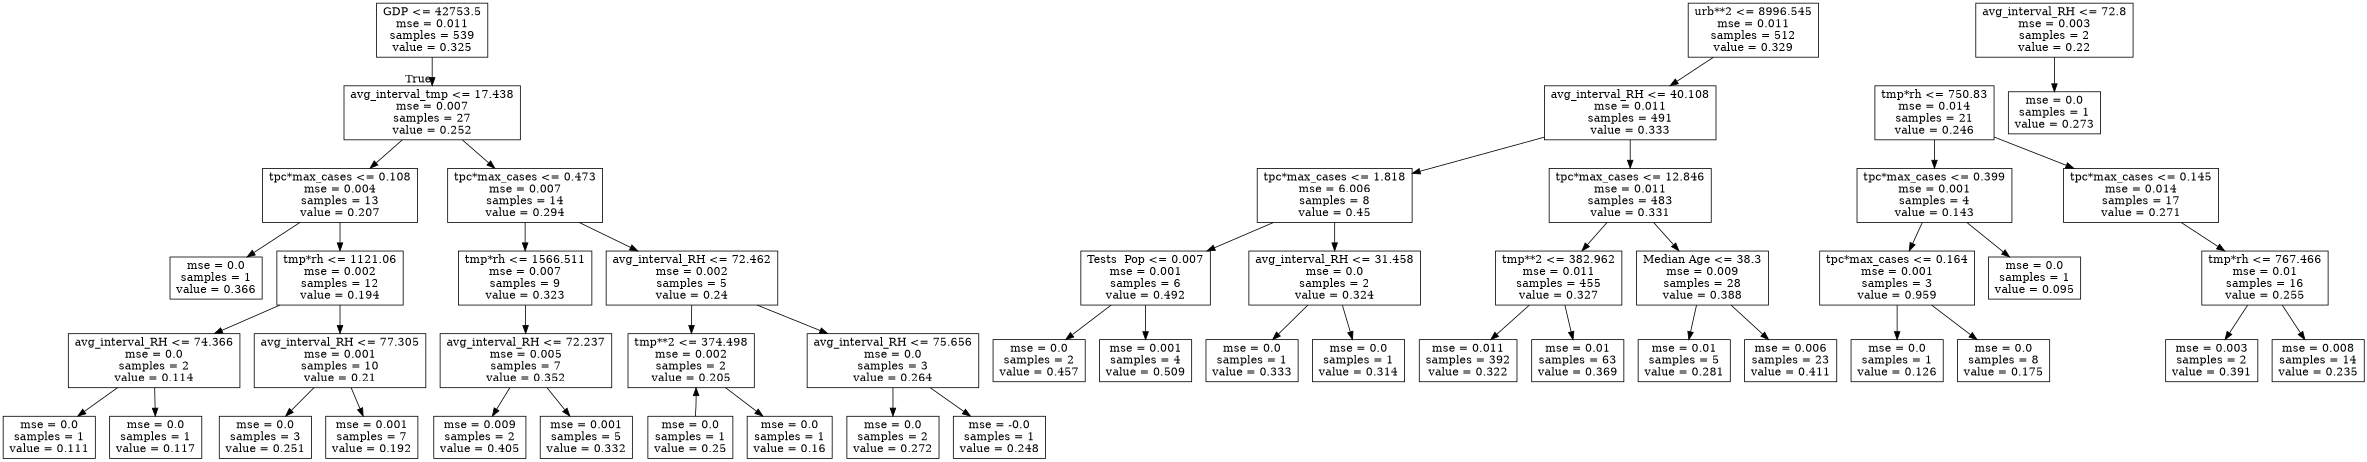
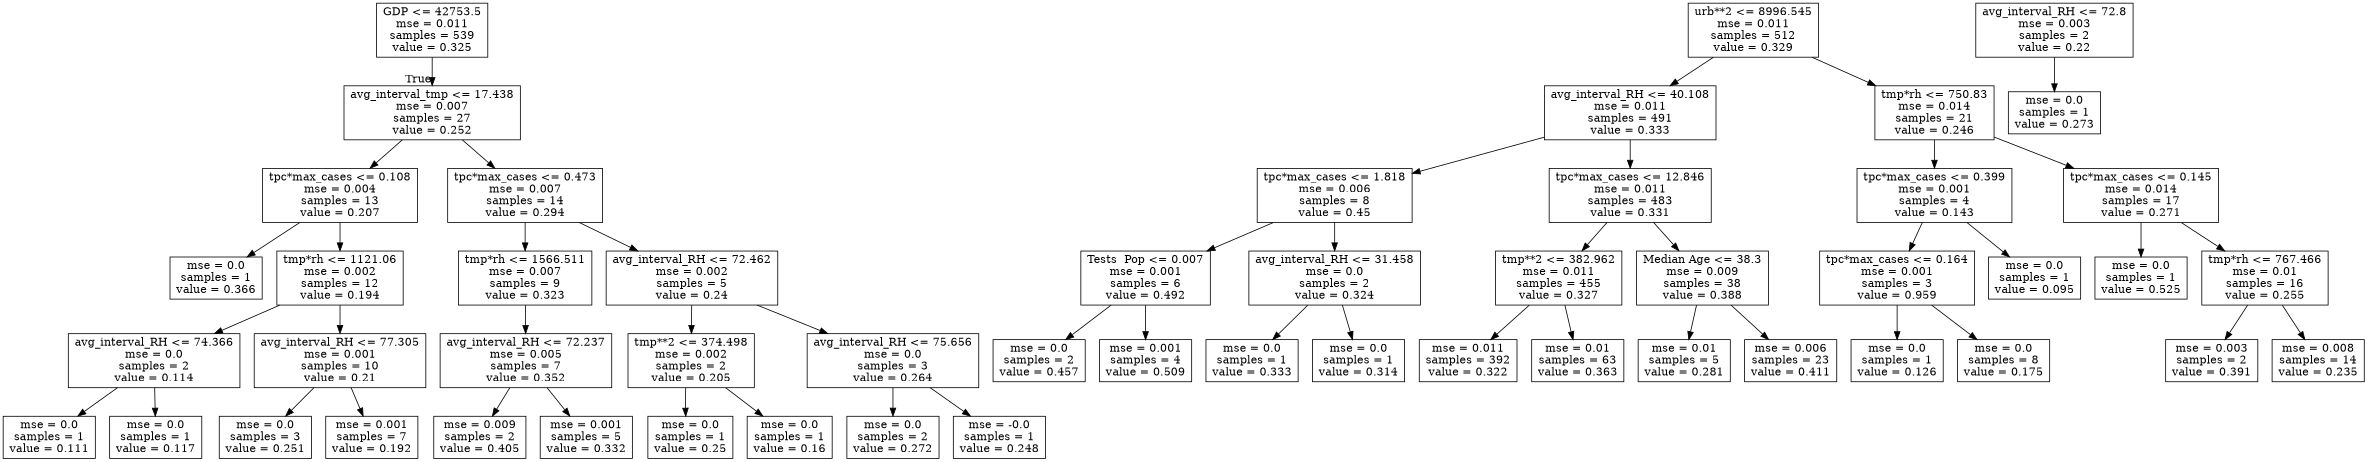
none -> (1840, 70)
(1335, 195) -> (1335, 195)
(1702, 278) -> (1702, 278)
none -> (2141, 278)
(1578, 361) -> (1578, 361)
(696, 406) -> (685, 398)
